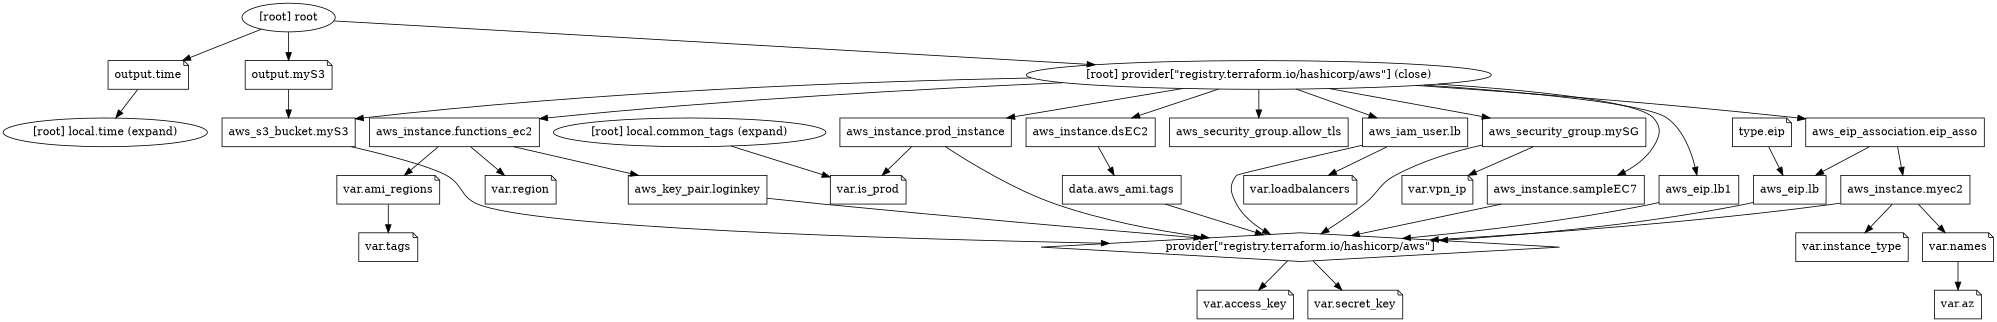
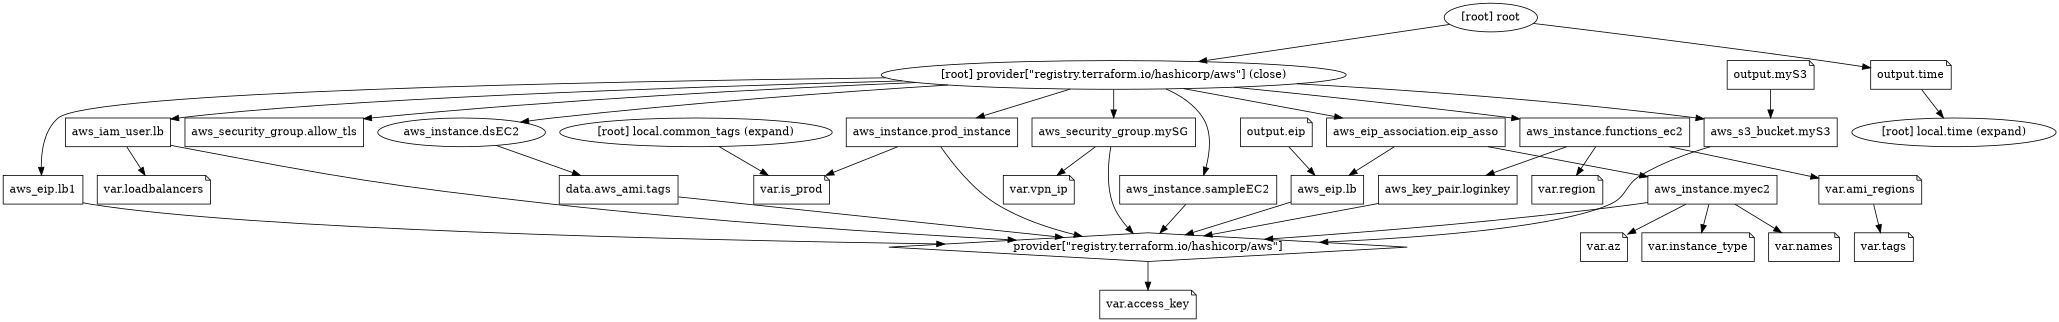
(289, 42) -> none
(1091, 132) -> (462, 132)
(1762, 132) -> (1276, 132)
(1566, 190) -> (1198, 190)
(1958, 272) -> (1660, 217)
(1355, 305) -> none
